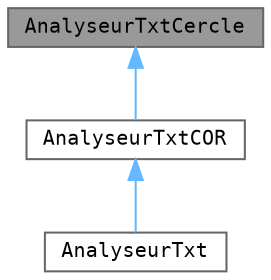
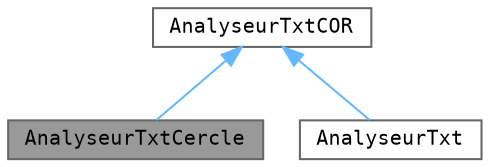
(136, 94) -> (191, 90)
